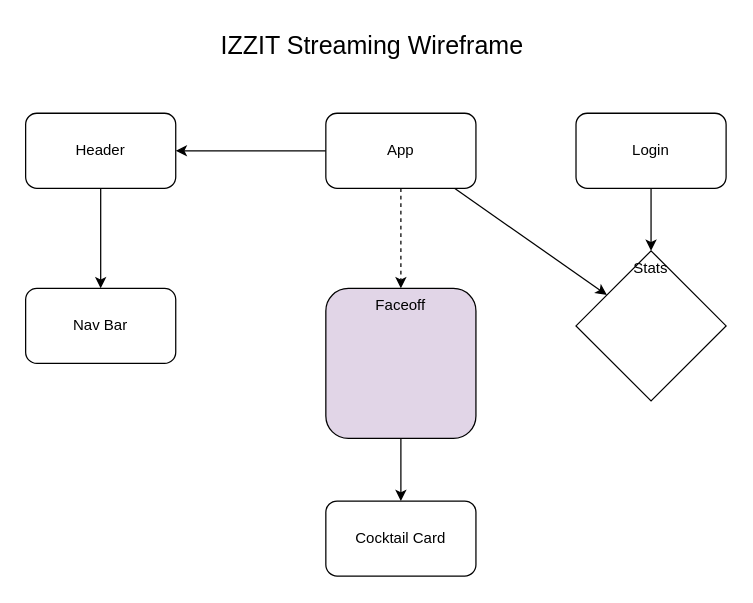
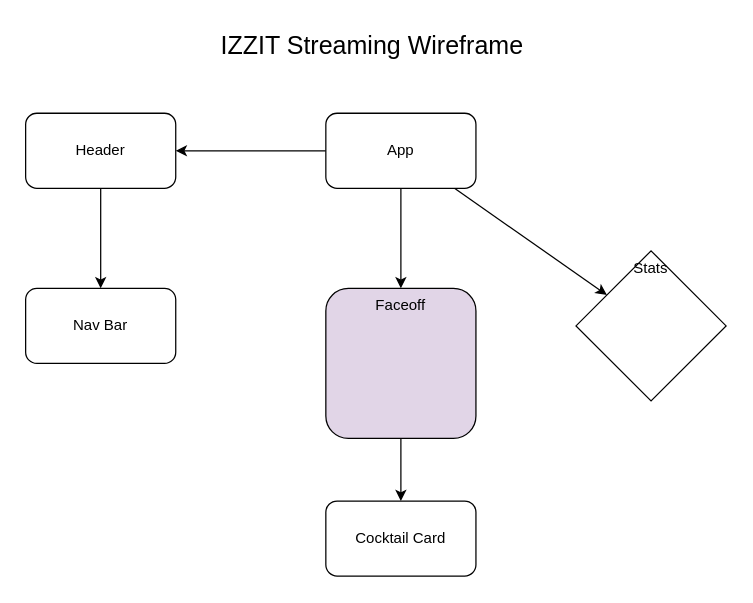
(651, 151) -> none
(651, 215) -> none
(401, 234) -> (401, 234)
